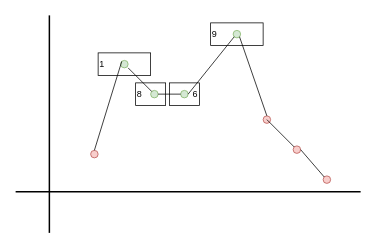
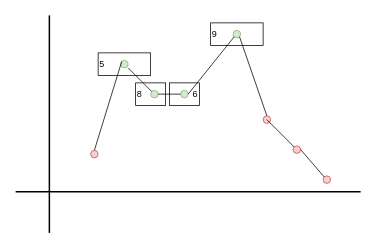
(102, 64) -> (102, 64)
